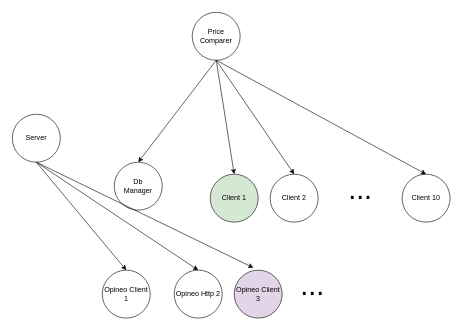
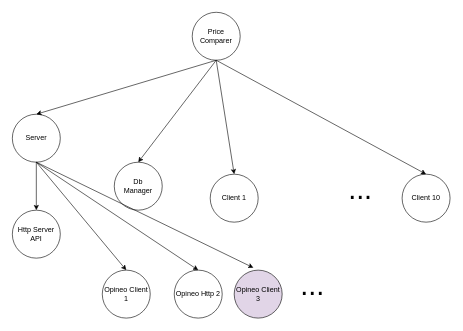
none -> (126, 87)
(255, 117) -> none
(234, 198) -> (234, 198)
(294, 198) -> none
none -> (36, 204)
none -> (36, 234)
